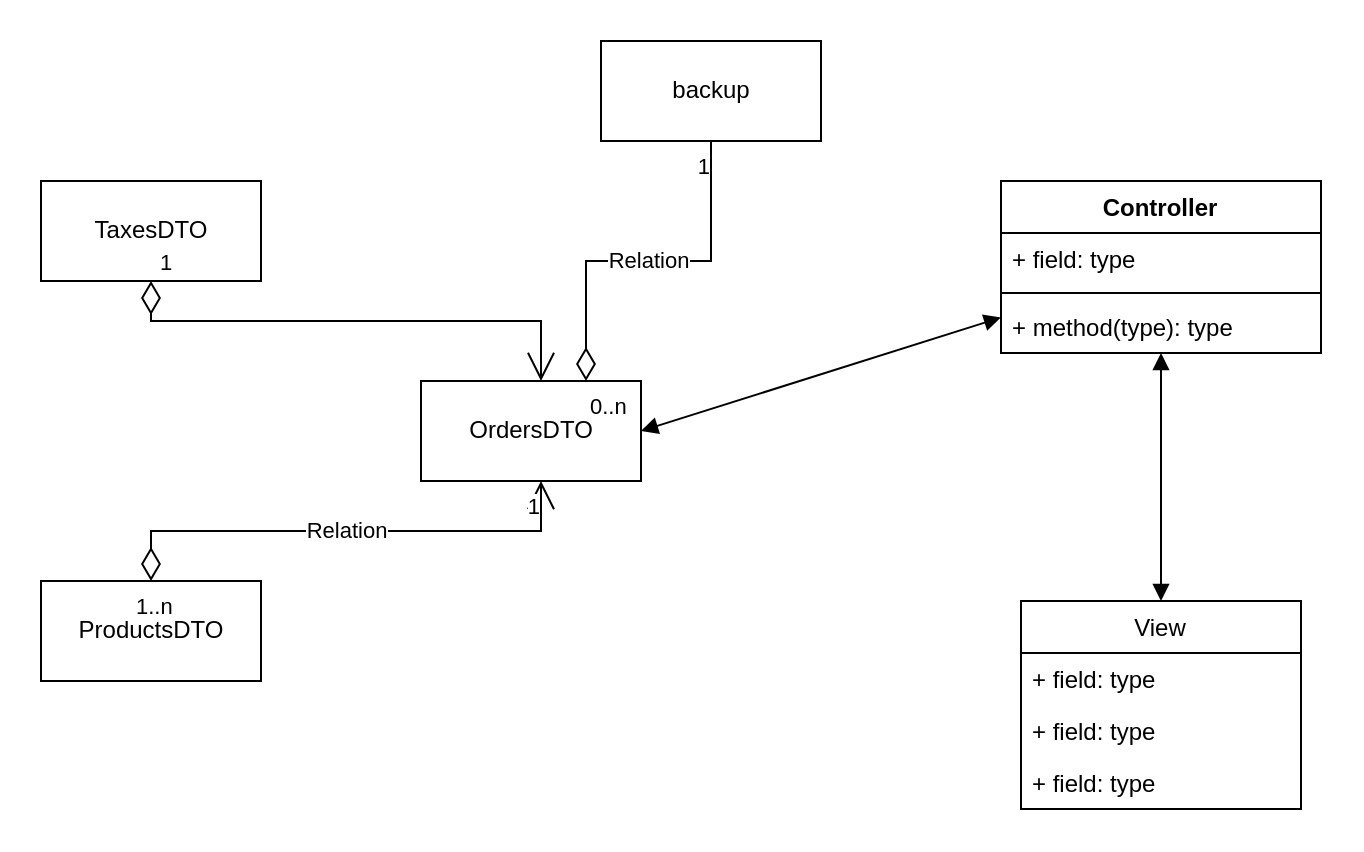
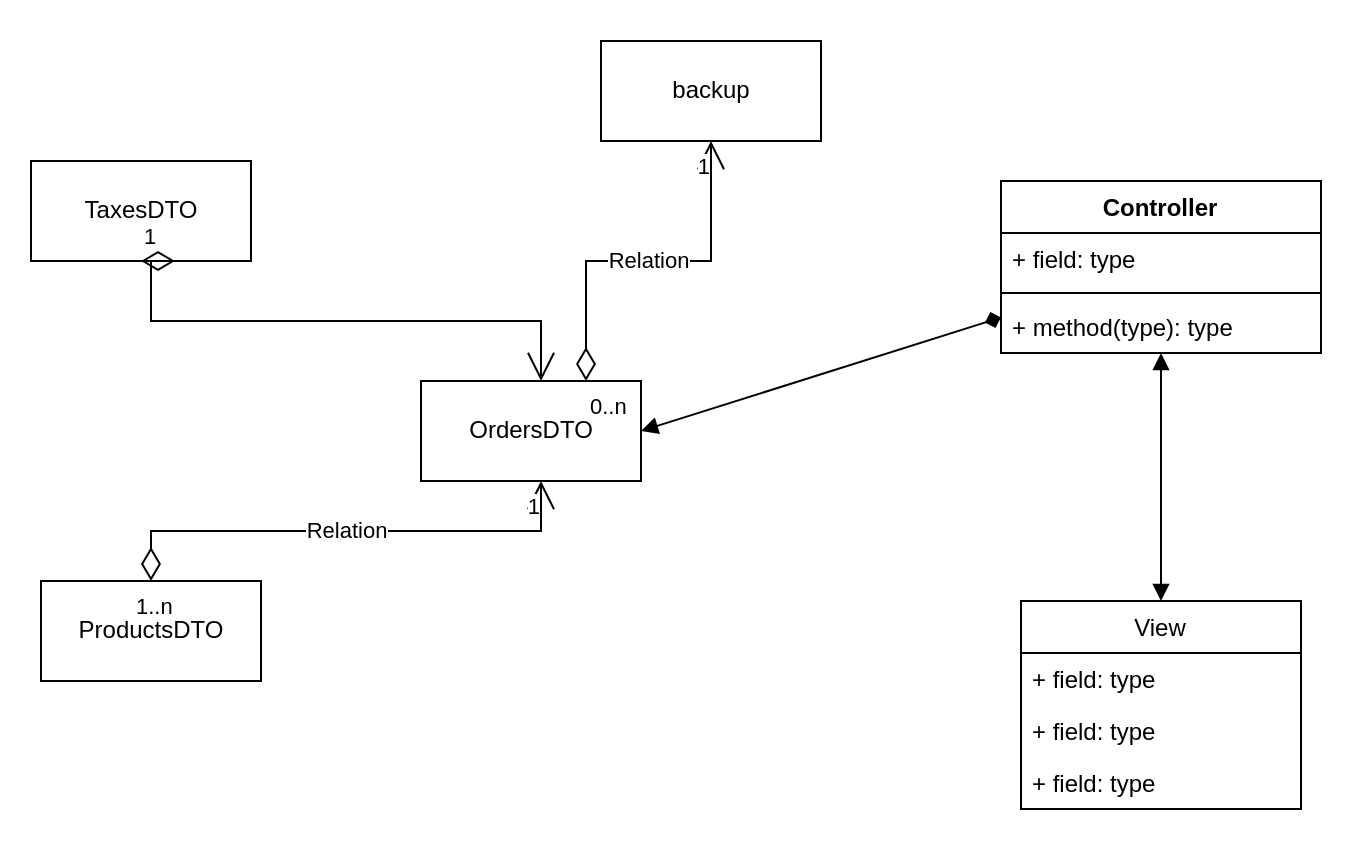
(711, 147) -> (711, 148)
(151, 231) -> (141, 211)
(984, 323) -> (984, 323)
